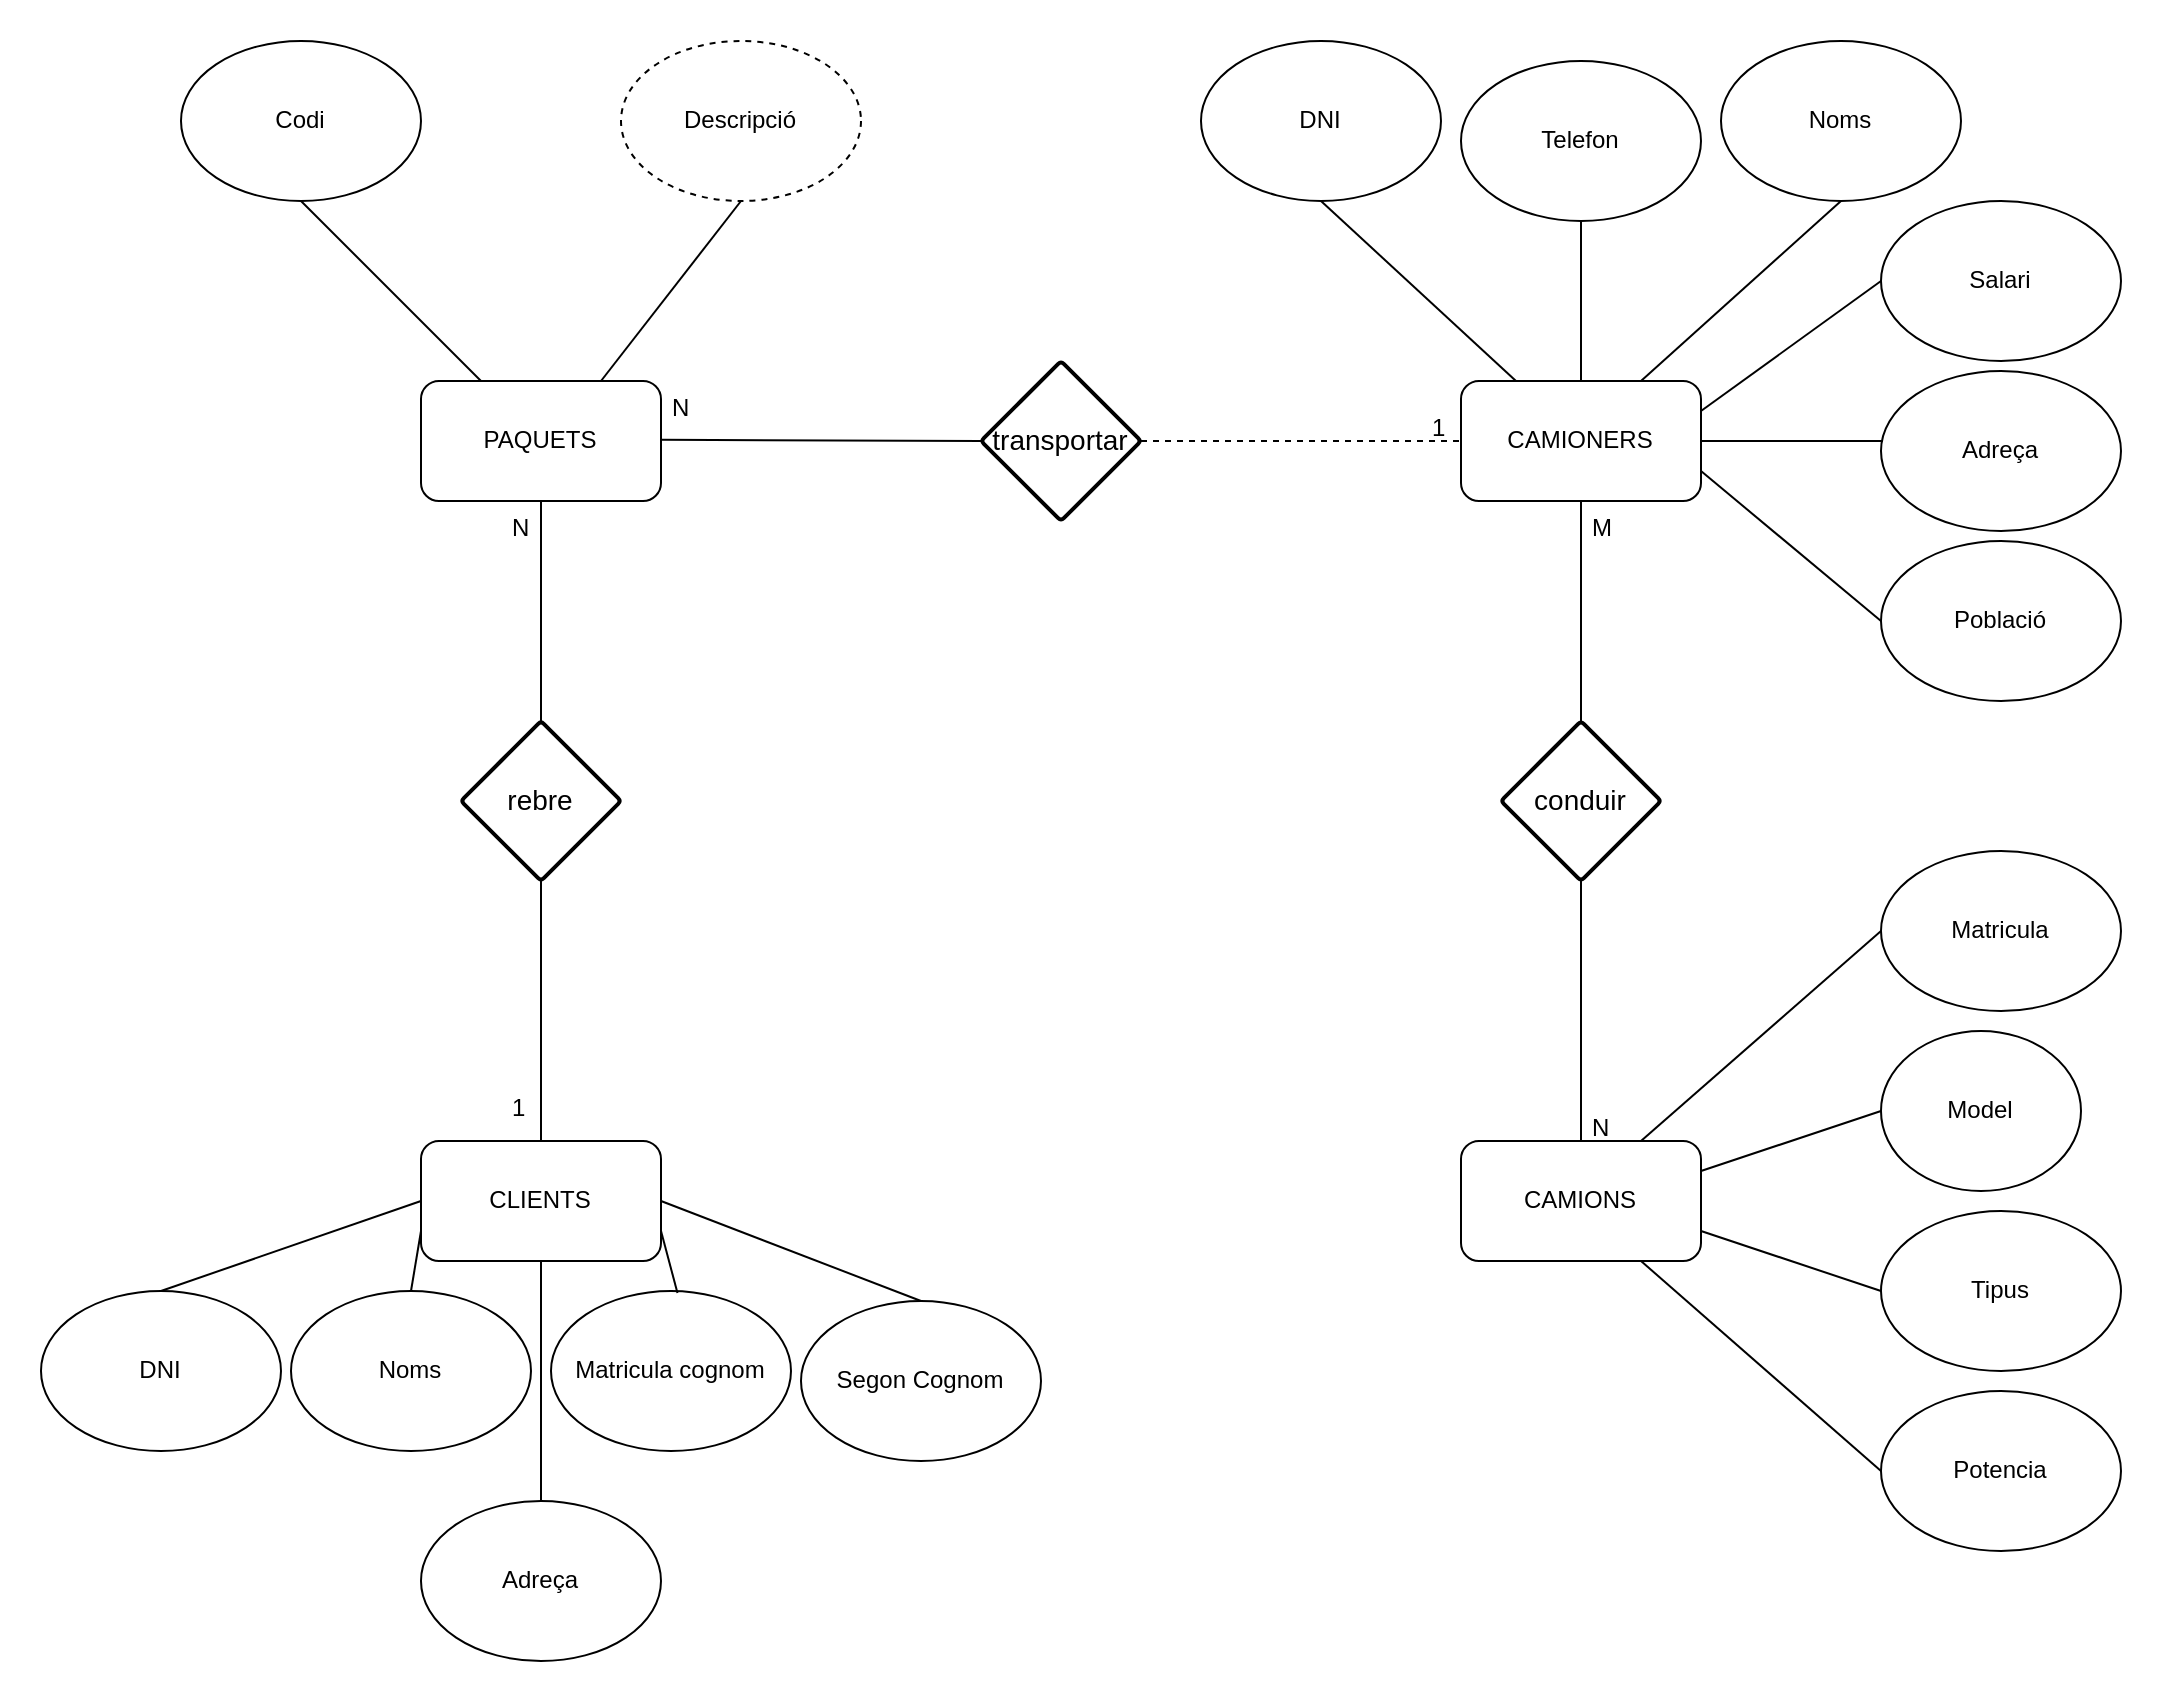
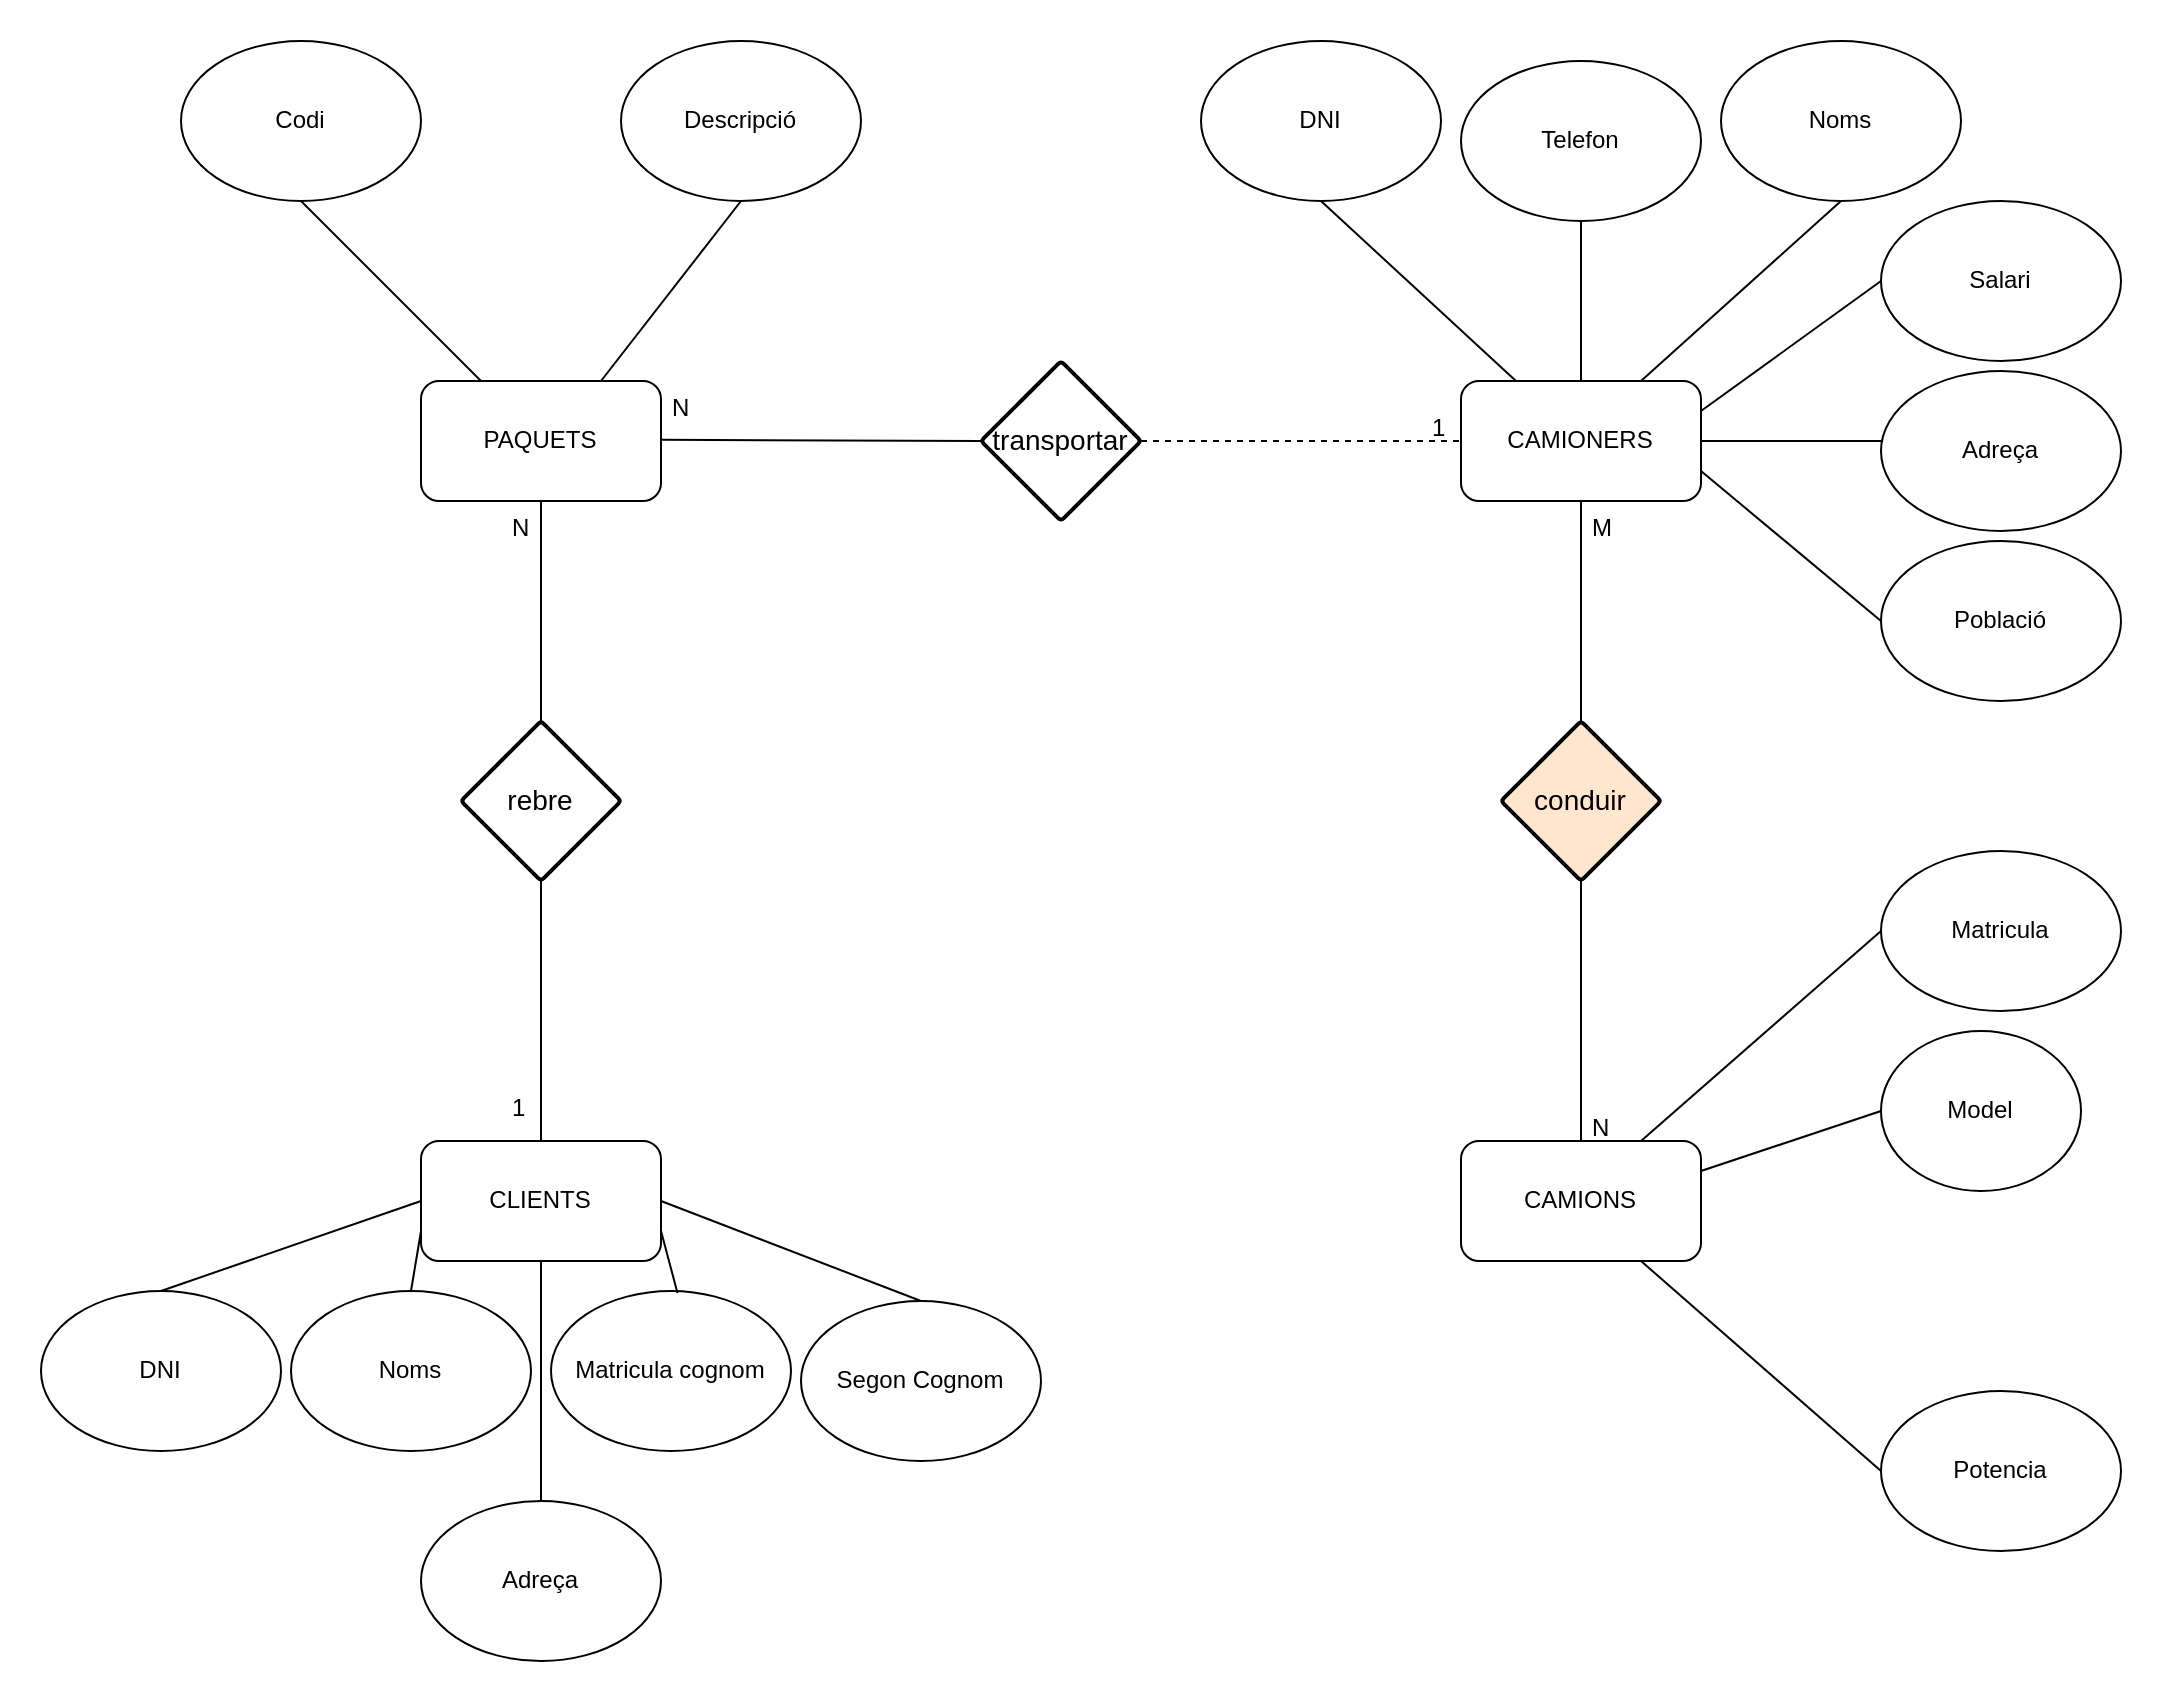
(741, 121) -> (741, 121)
(1581, 801) -> (1581, 801)
(1791, 1261) -> none
(2001, 1291) -> none
